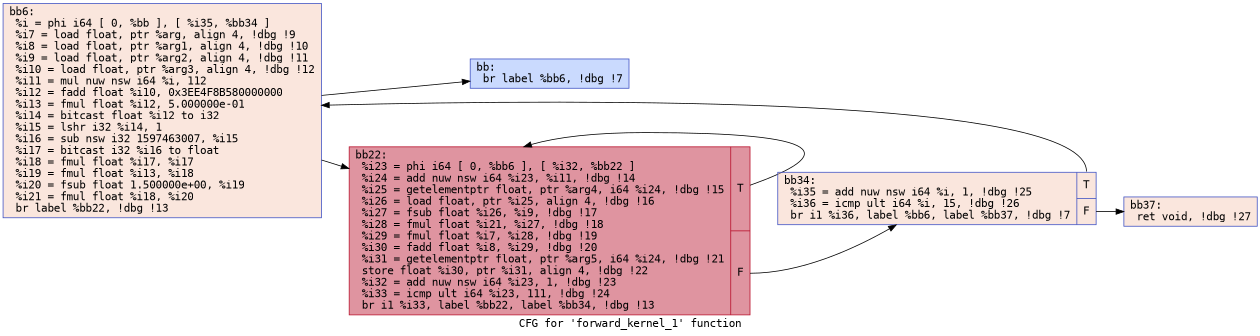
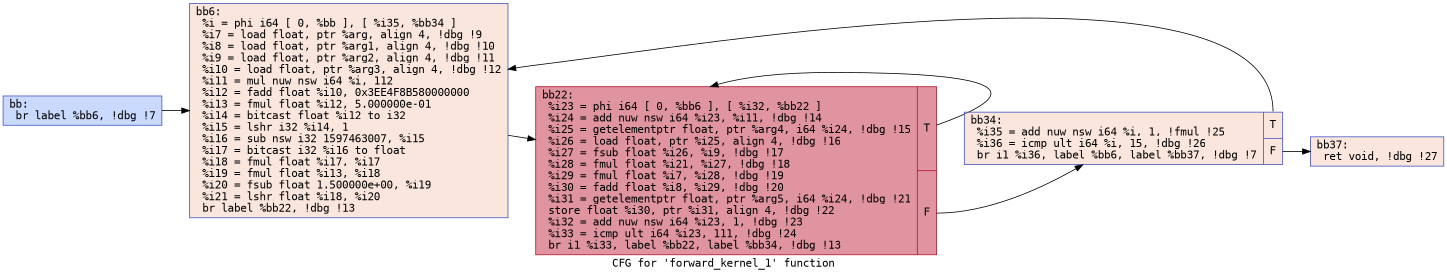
(392, 89) -> (172, 111)
(908, 192) -> (1098, 132)
(102, 197) -> (288, 197)
